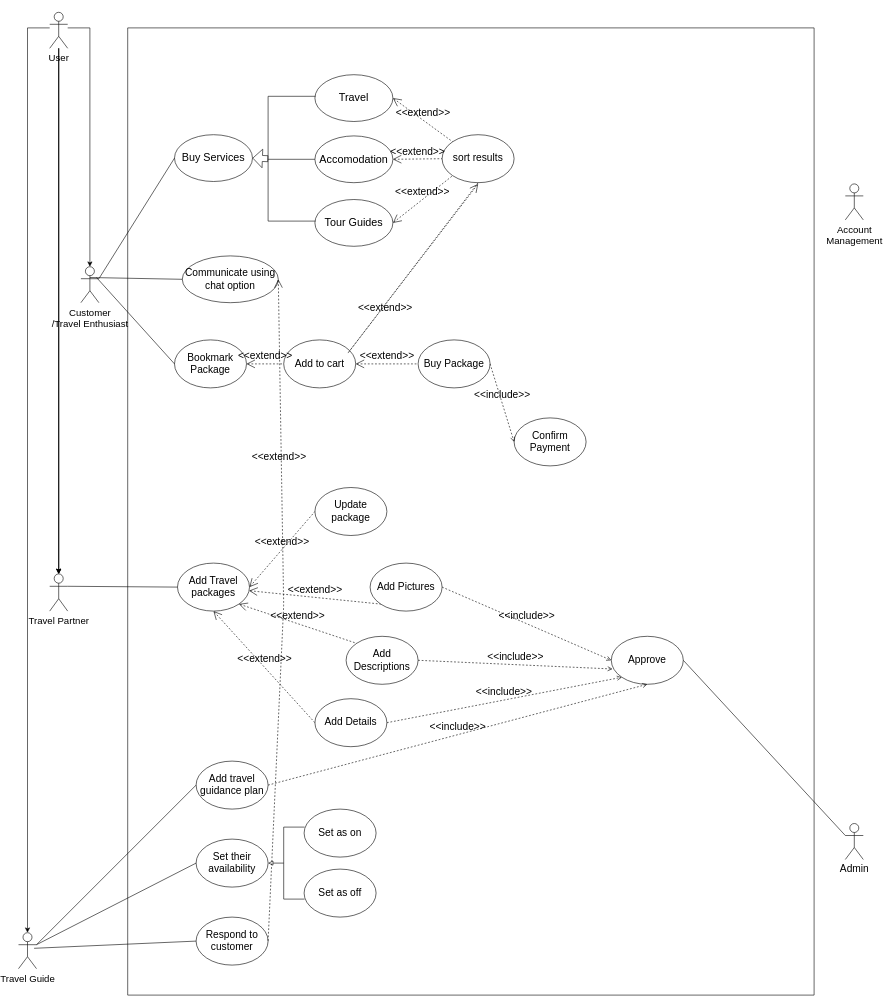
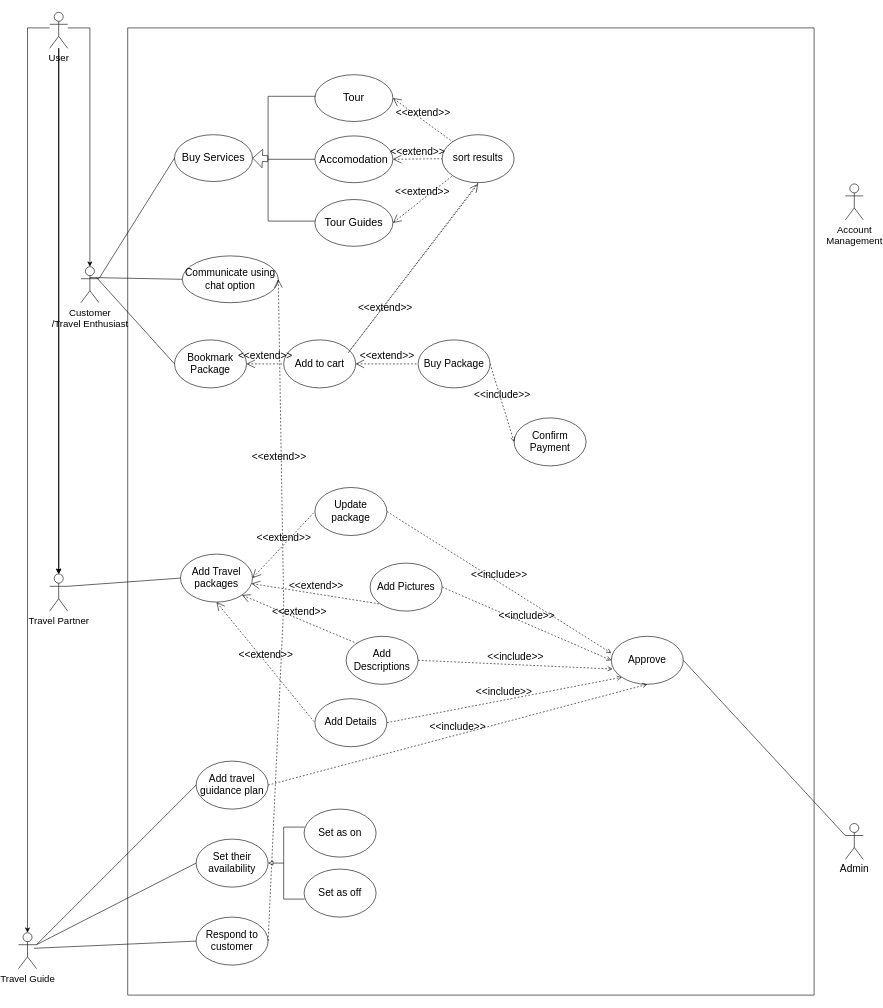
(354, 98) -> (354, 98)
none -> (482, 572)
(213, 587) -> (216, 578)
